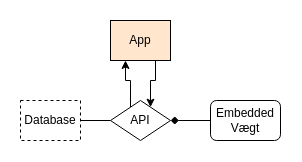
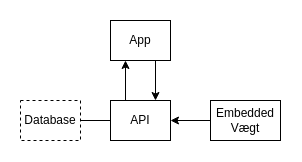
(141, 41) -> (141, 41)
(141, 121) -> (141, 121)
(179, 121) -> (178, 121)
(246, 121) -> (246, 121)
